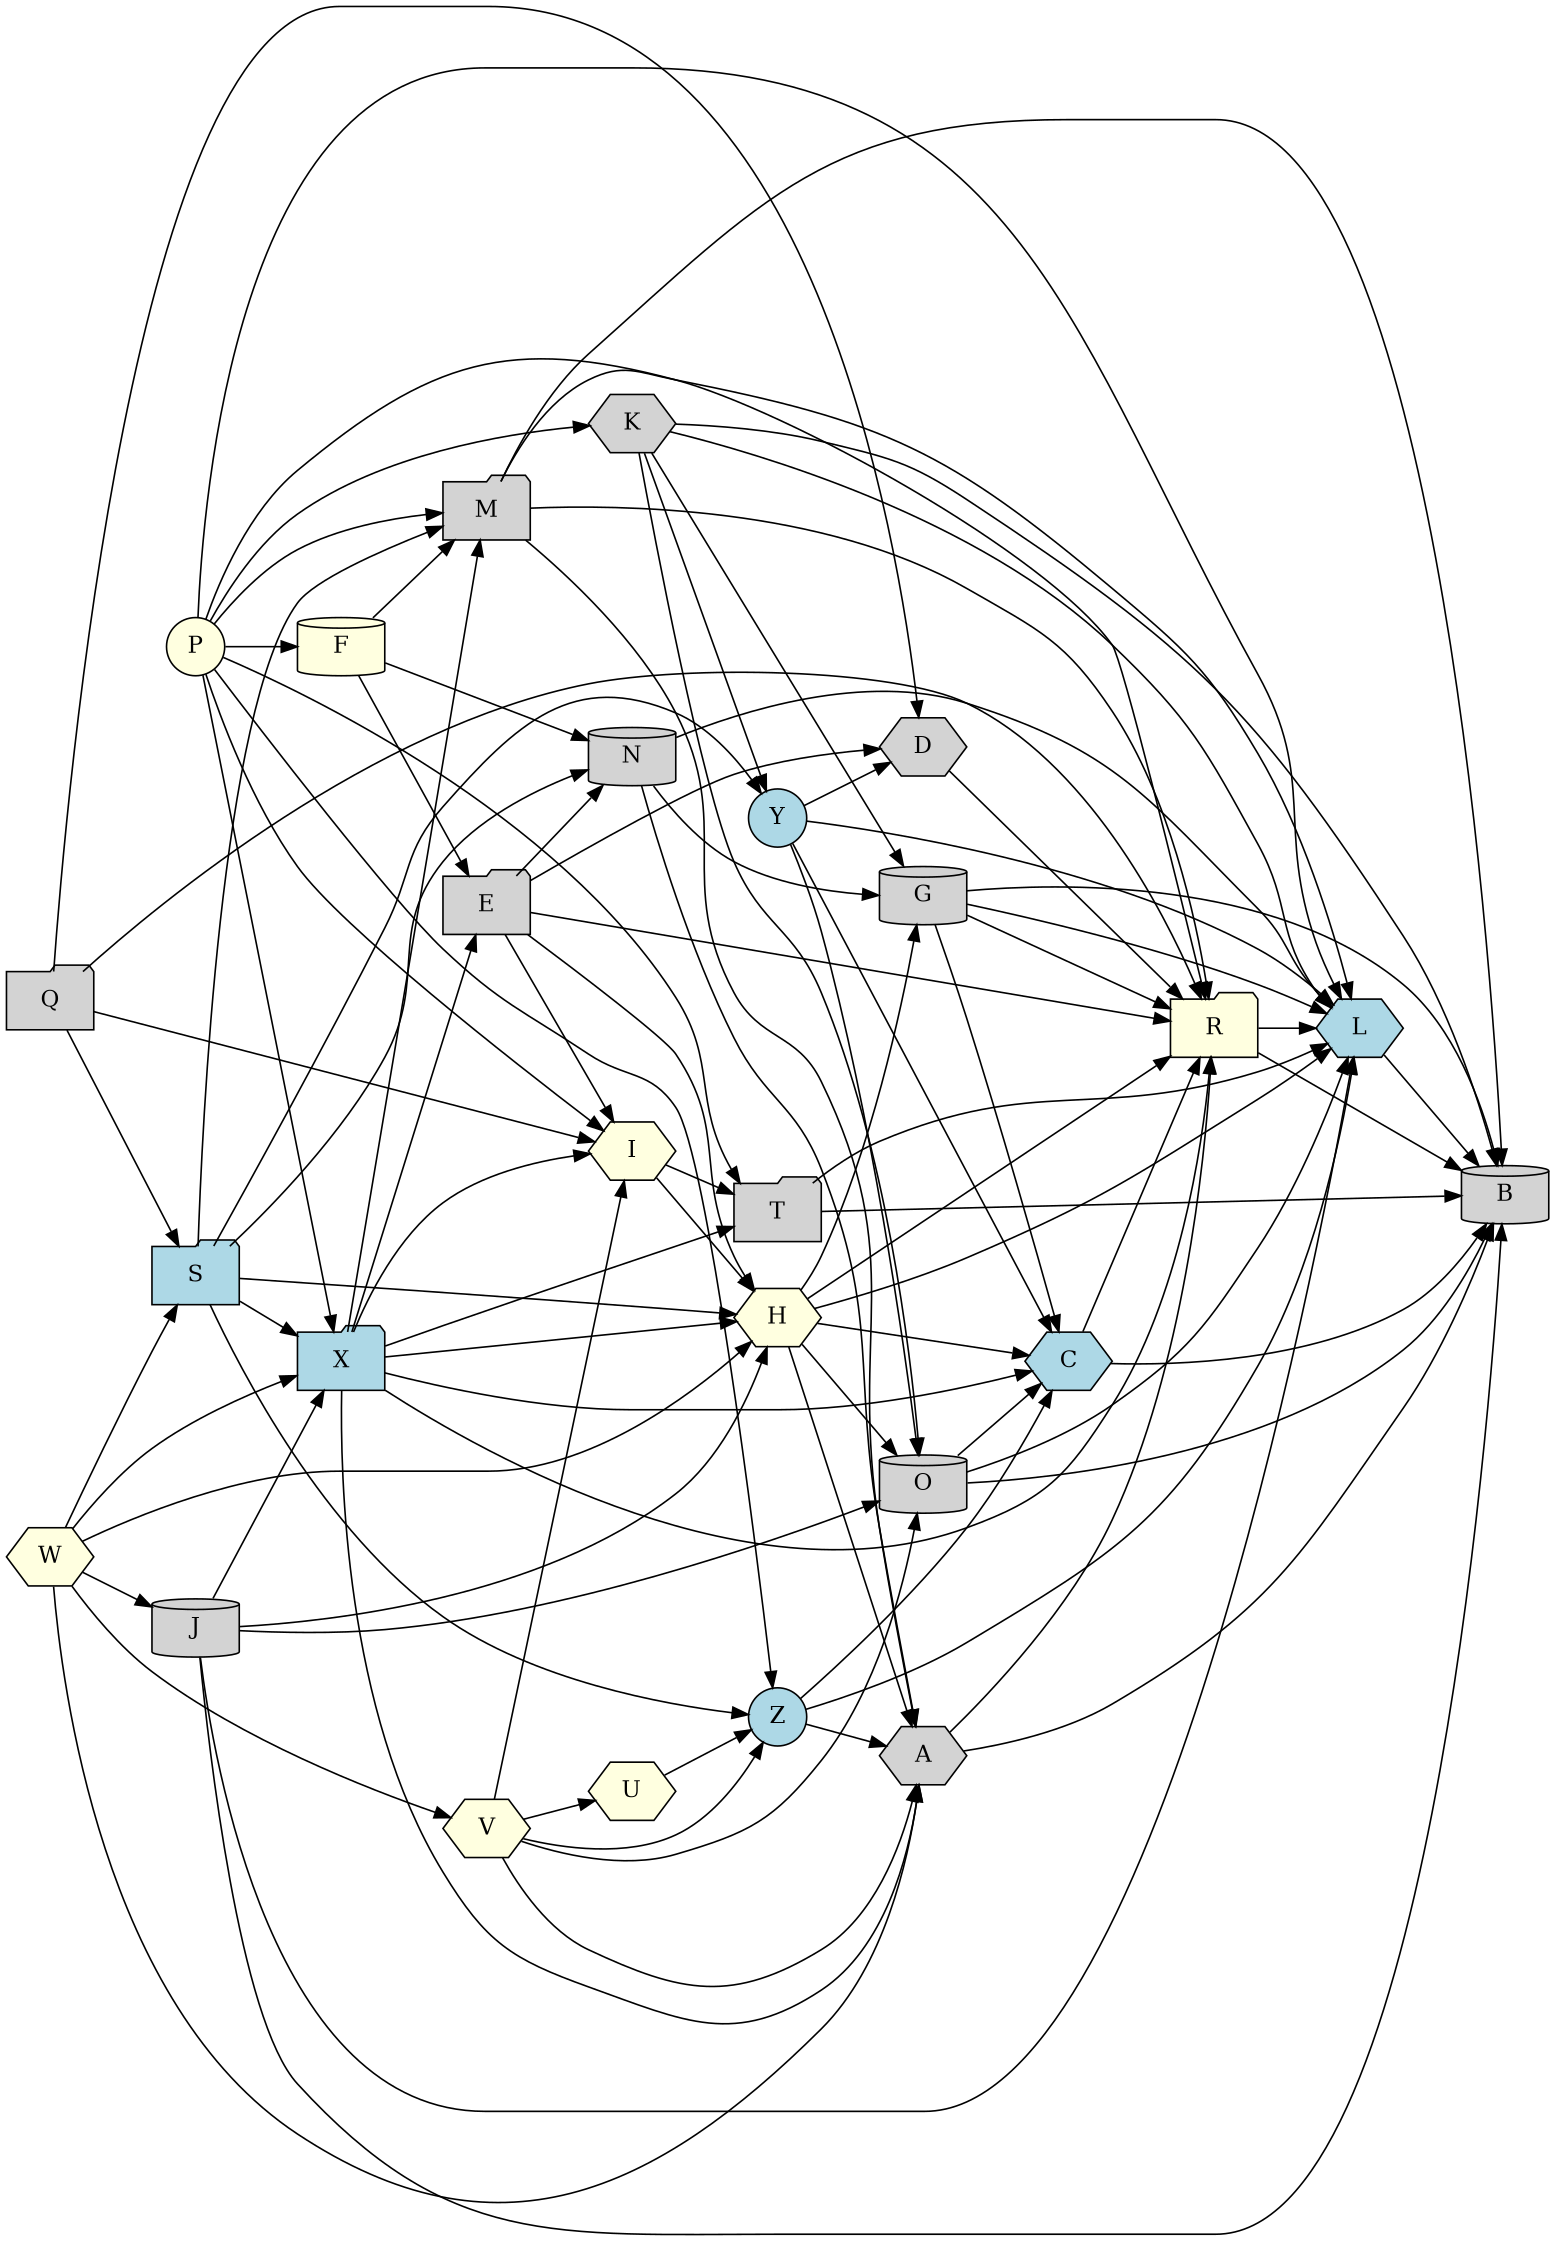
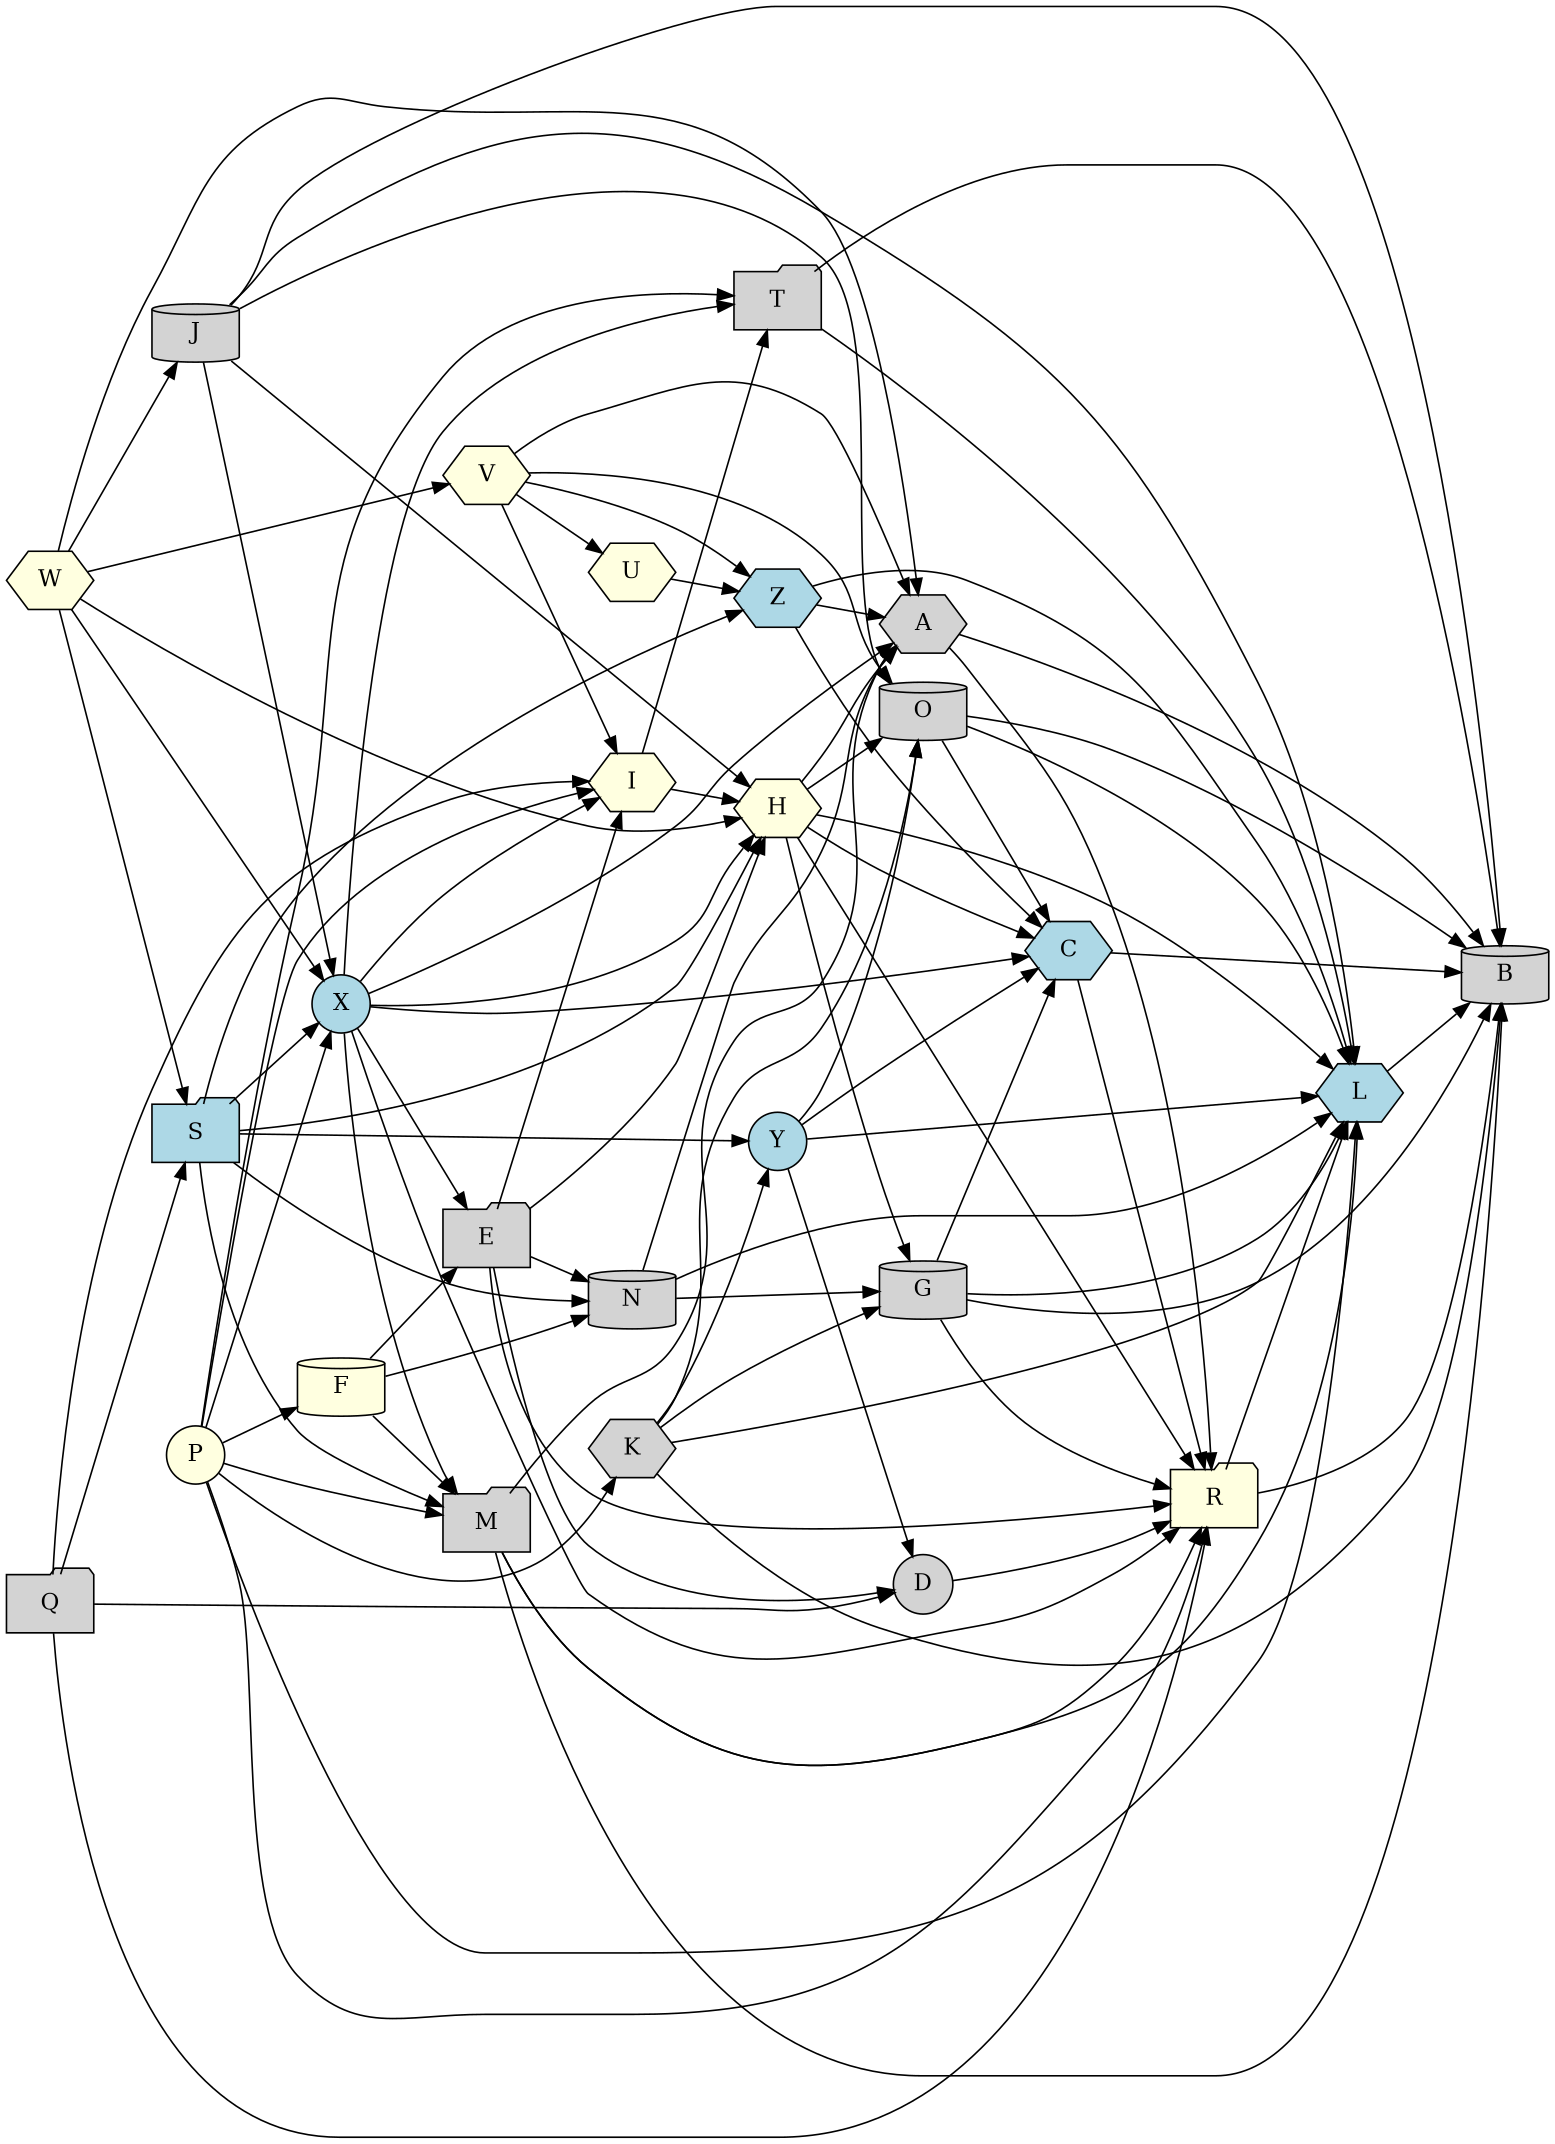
(923, 747) -> (923, 1584)
(650, 1082) -> none
(341, 1361) -> (341, 1004)
(778, 1717) -> (778, 598)
